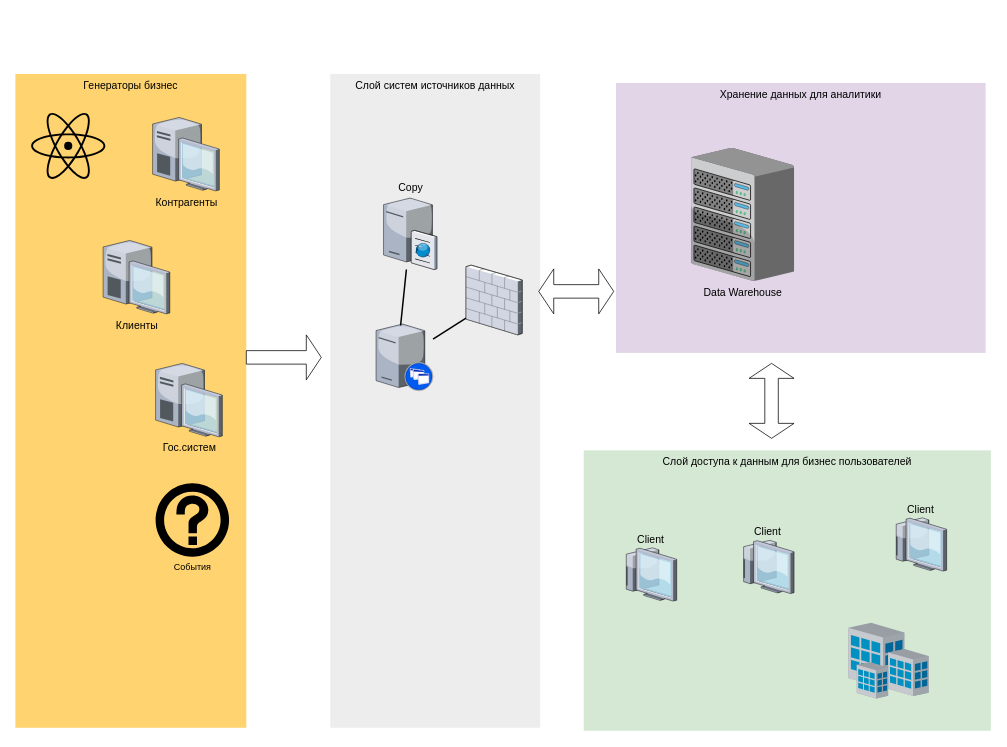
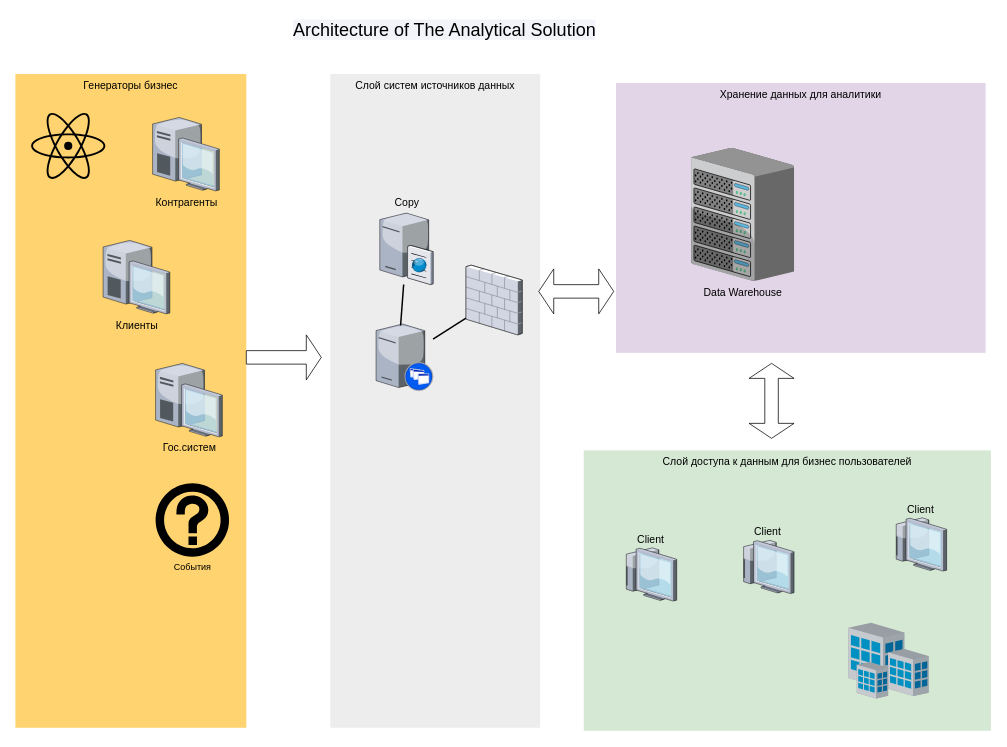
none -> (444, 30)
(410, 233) -> (407, 248)
